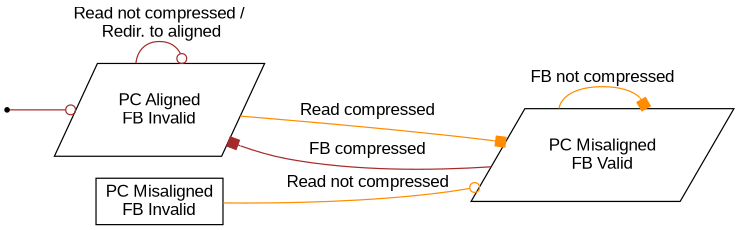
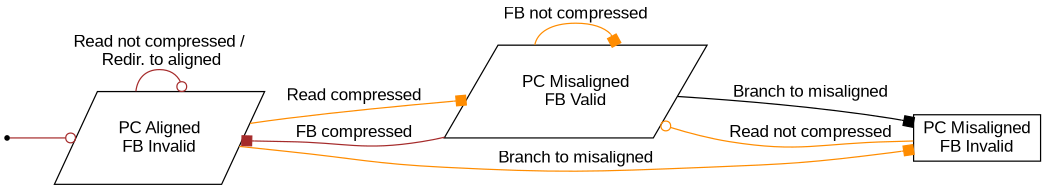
none -> (790, 106)
none -> (570, 171)
